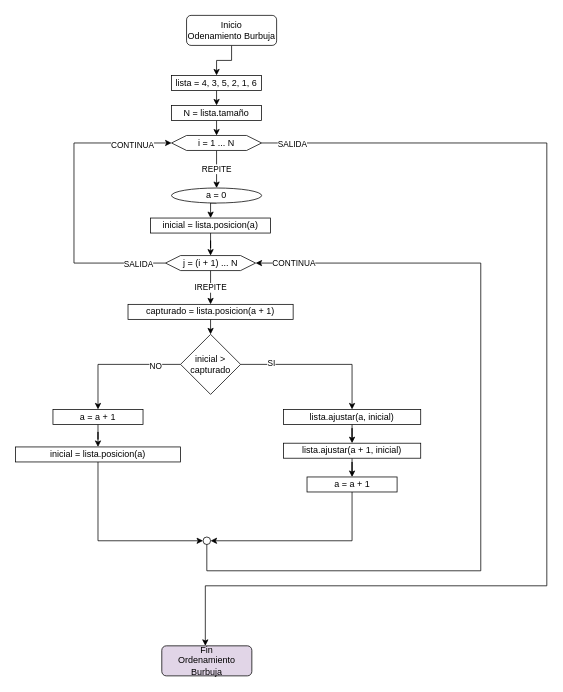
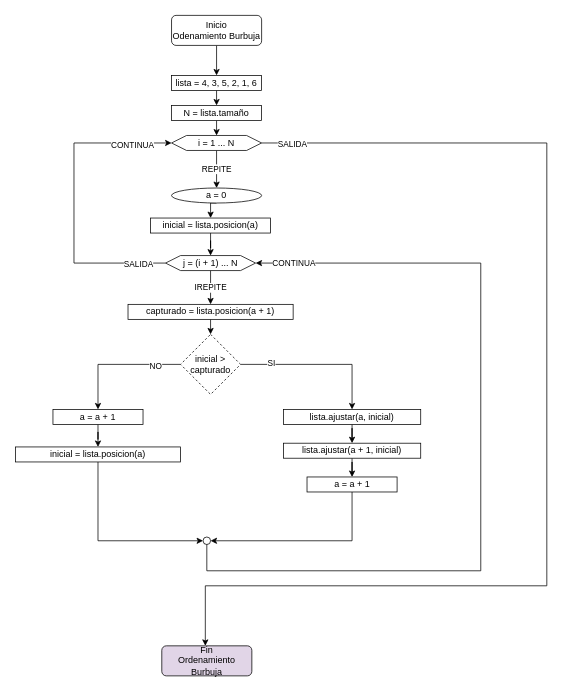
(231, 30) -> (216, 30)
(210, 364) -> (210, 364)
